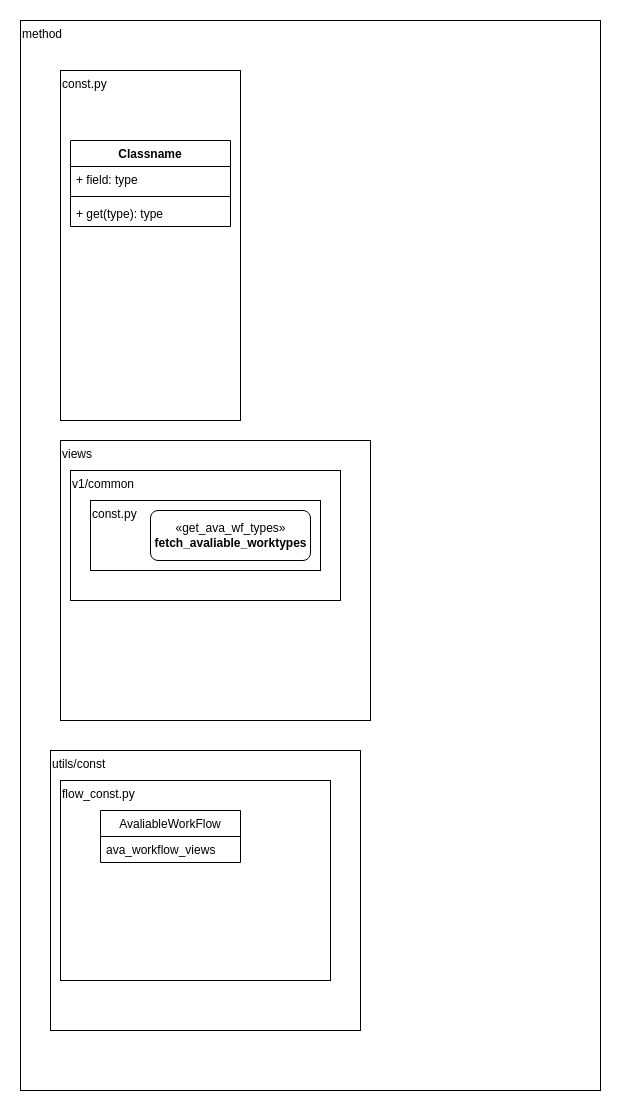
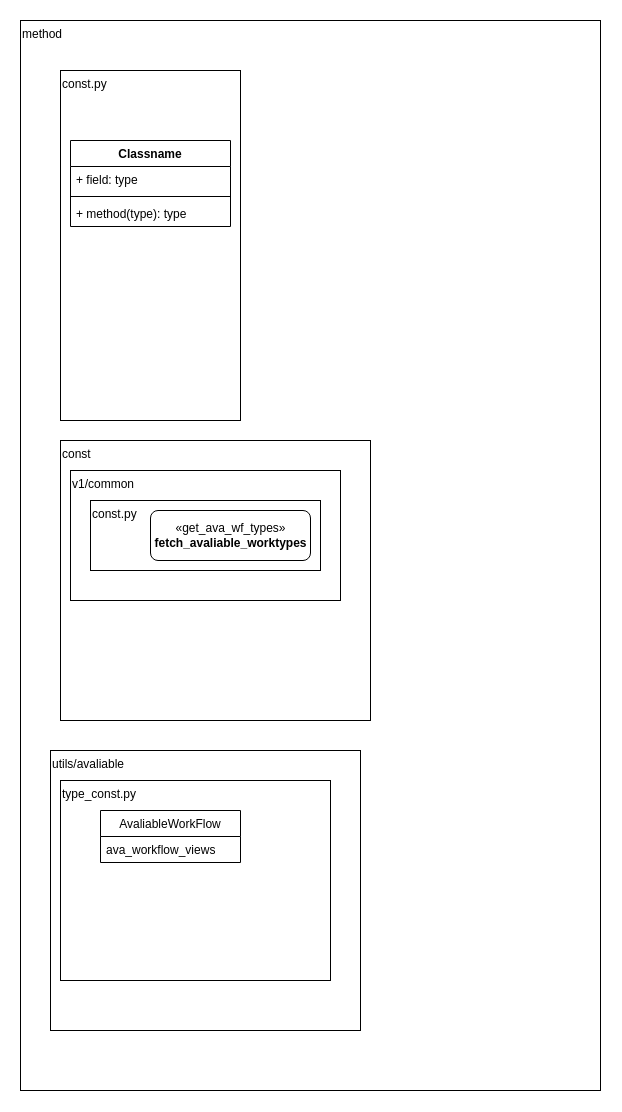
(128, 214) -> (139, 214)
(78, 455) -> (79, 455)
(86, 765) -> (95, 765)
(103, 795) -> (105, 795)
